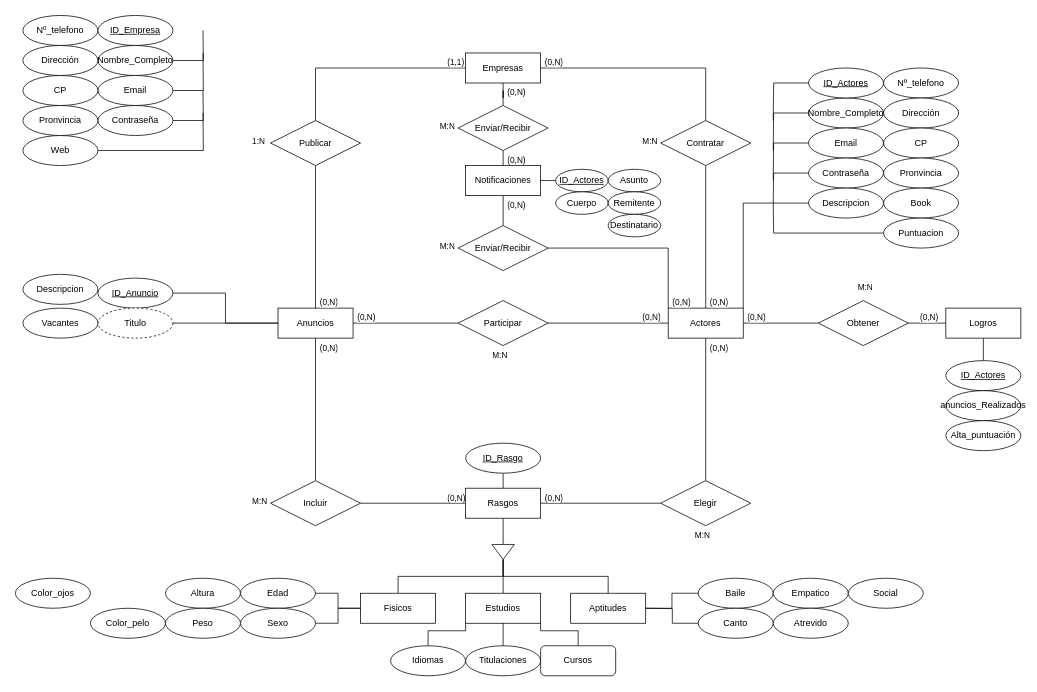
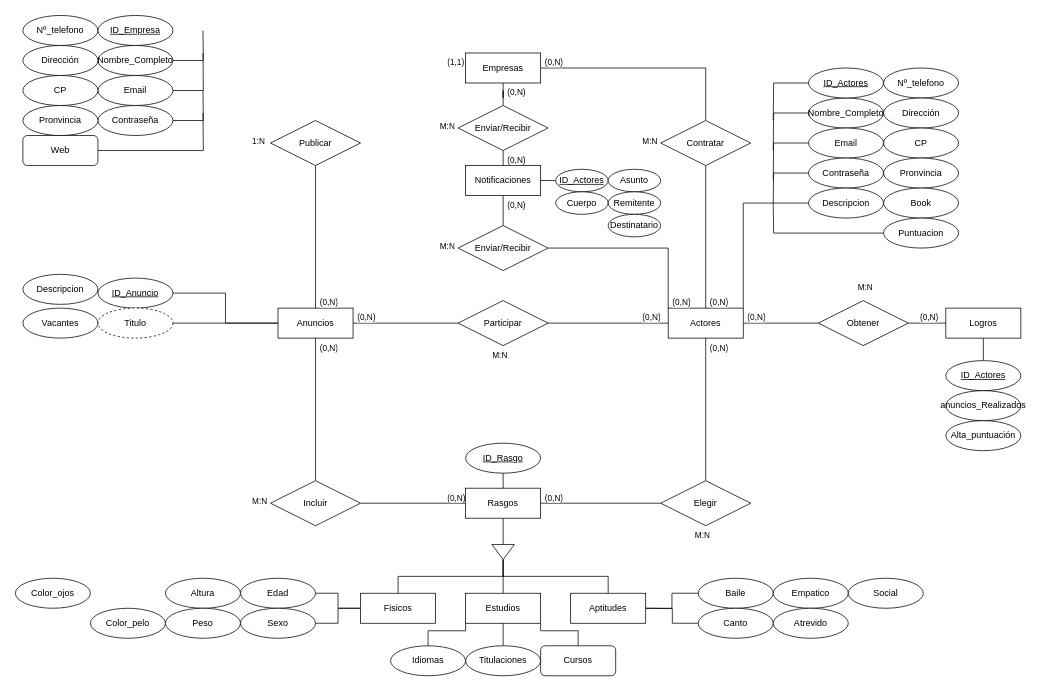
(315, 93) -> none
(60, 150) -> (60, 150)
